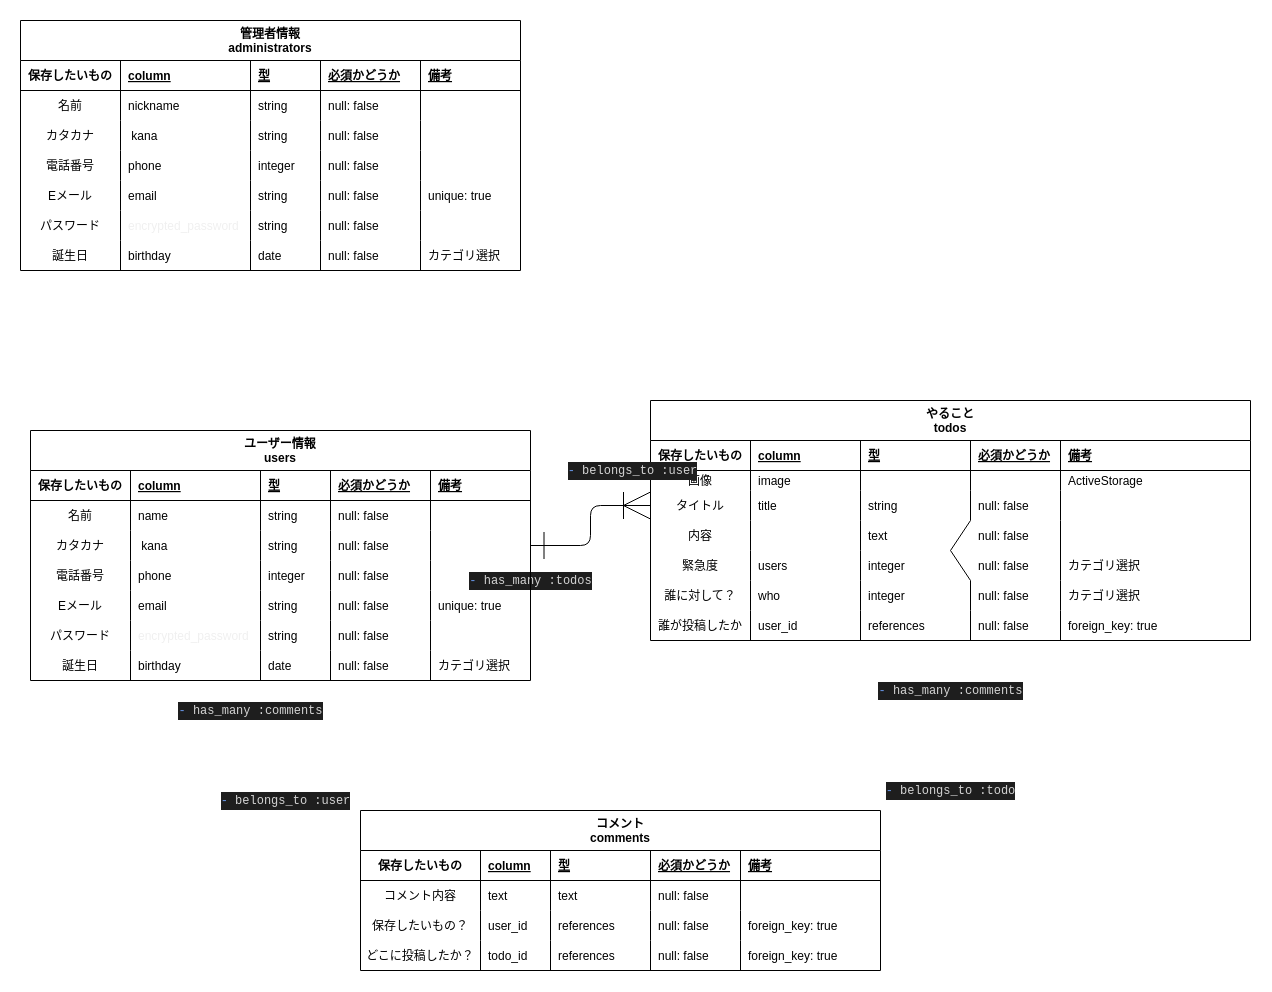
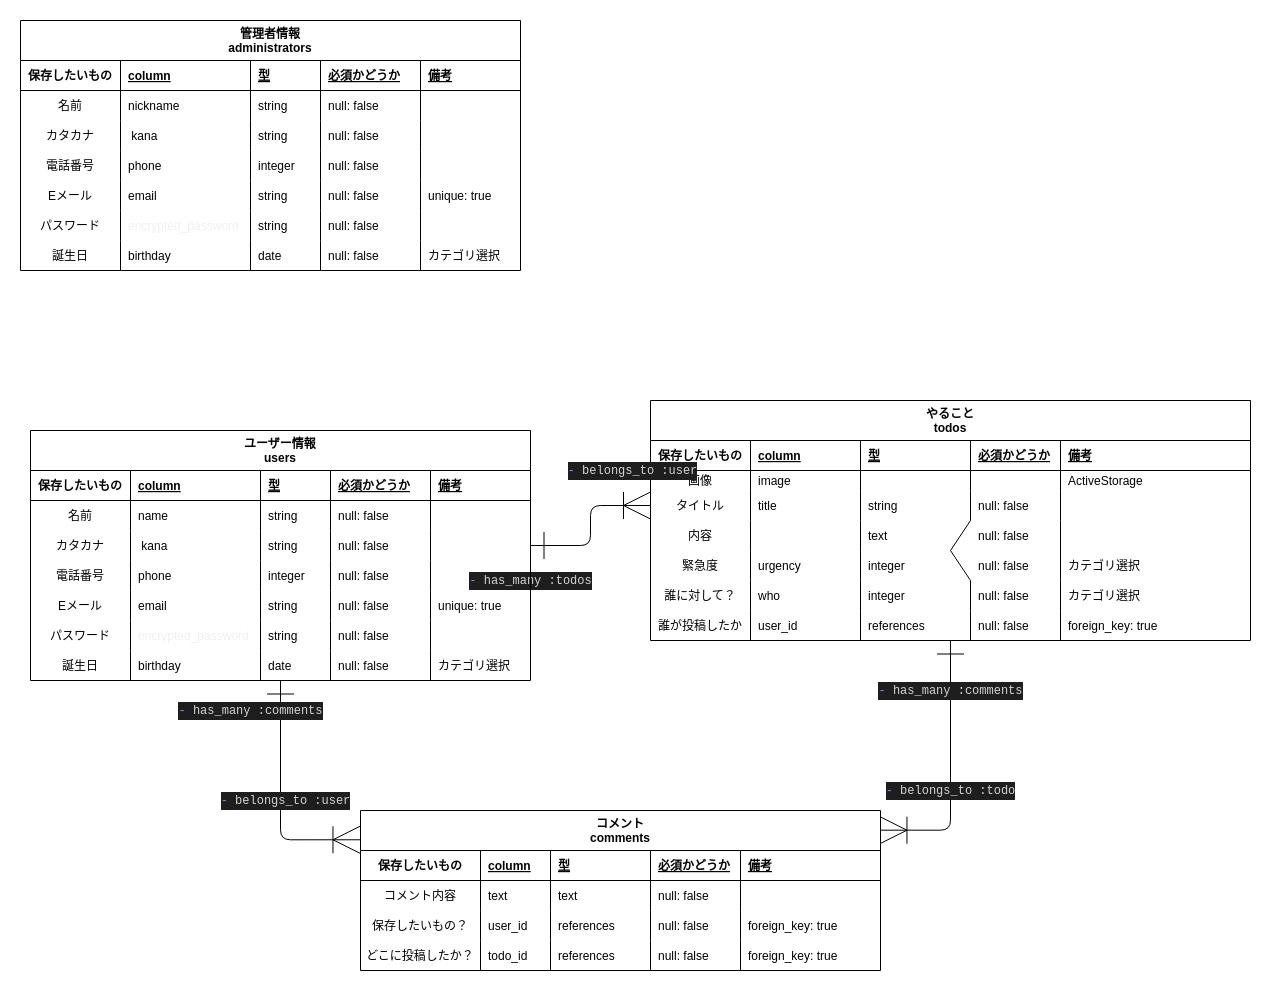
(775, 566) -> (782, 566)
none -> (926, 830)
none -> (309, 840)
